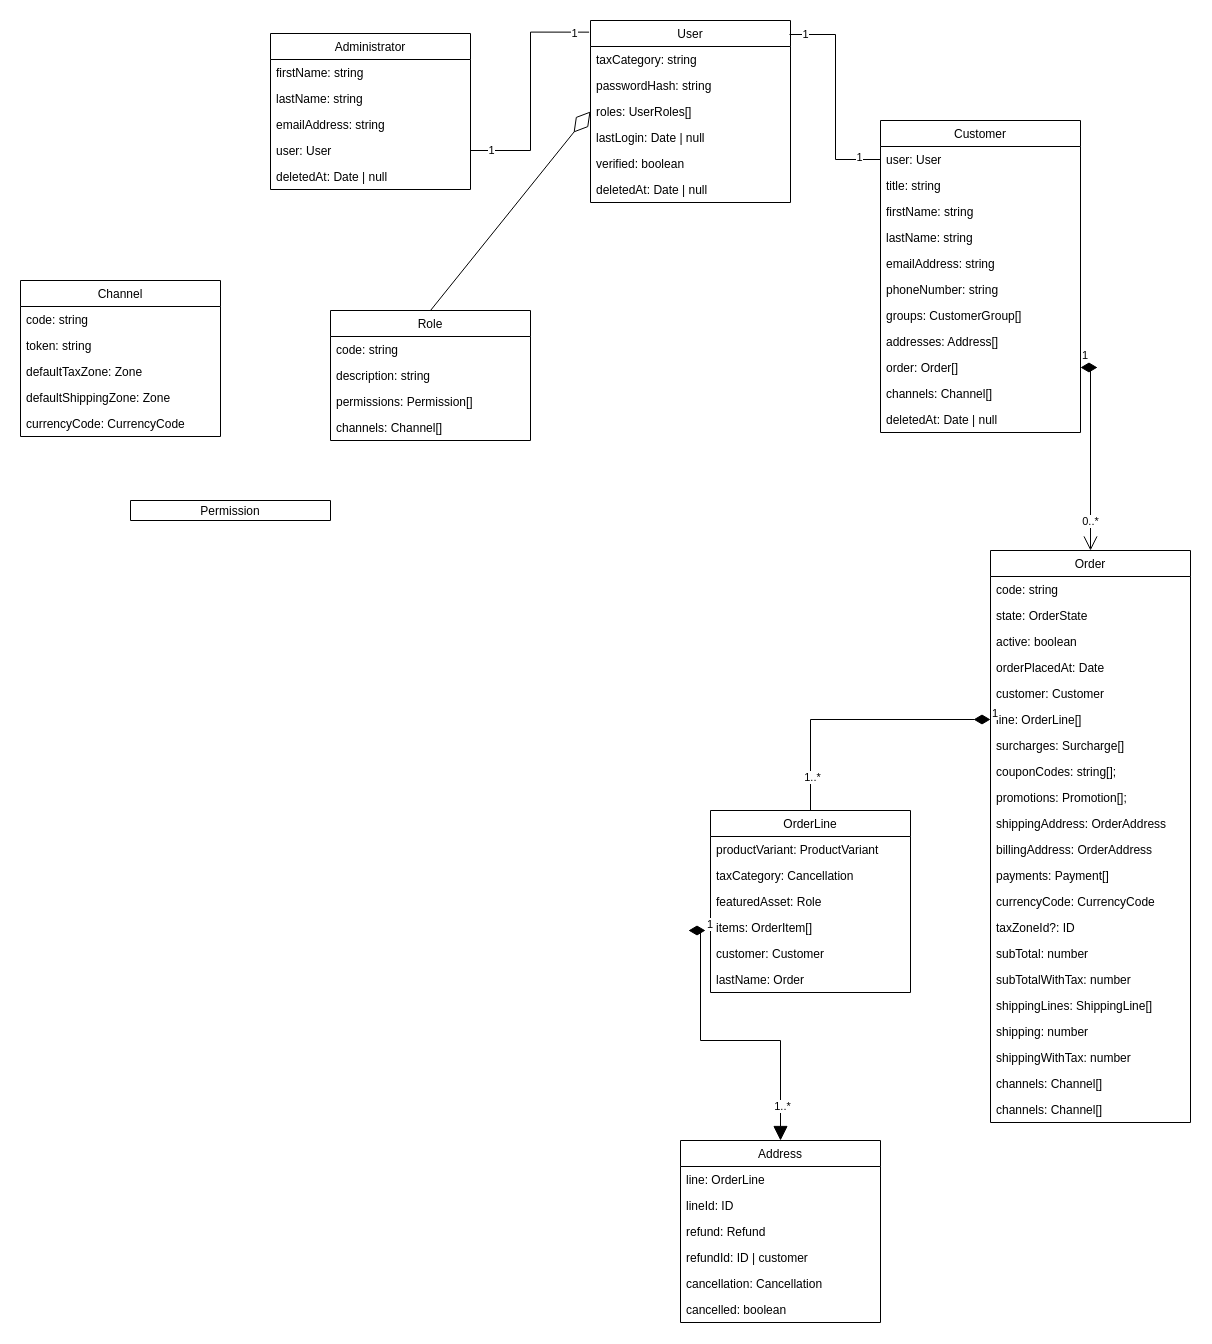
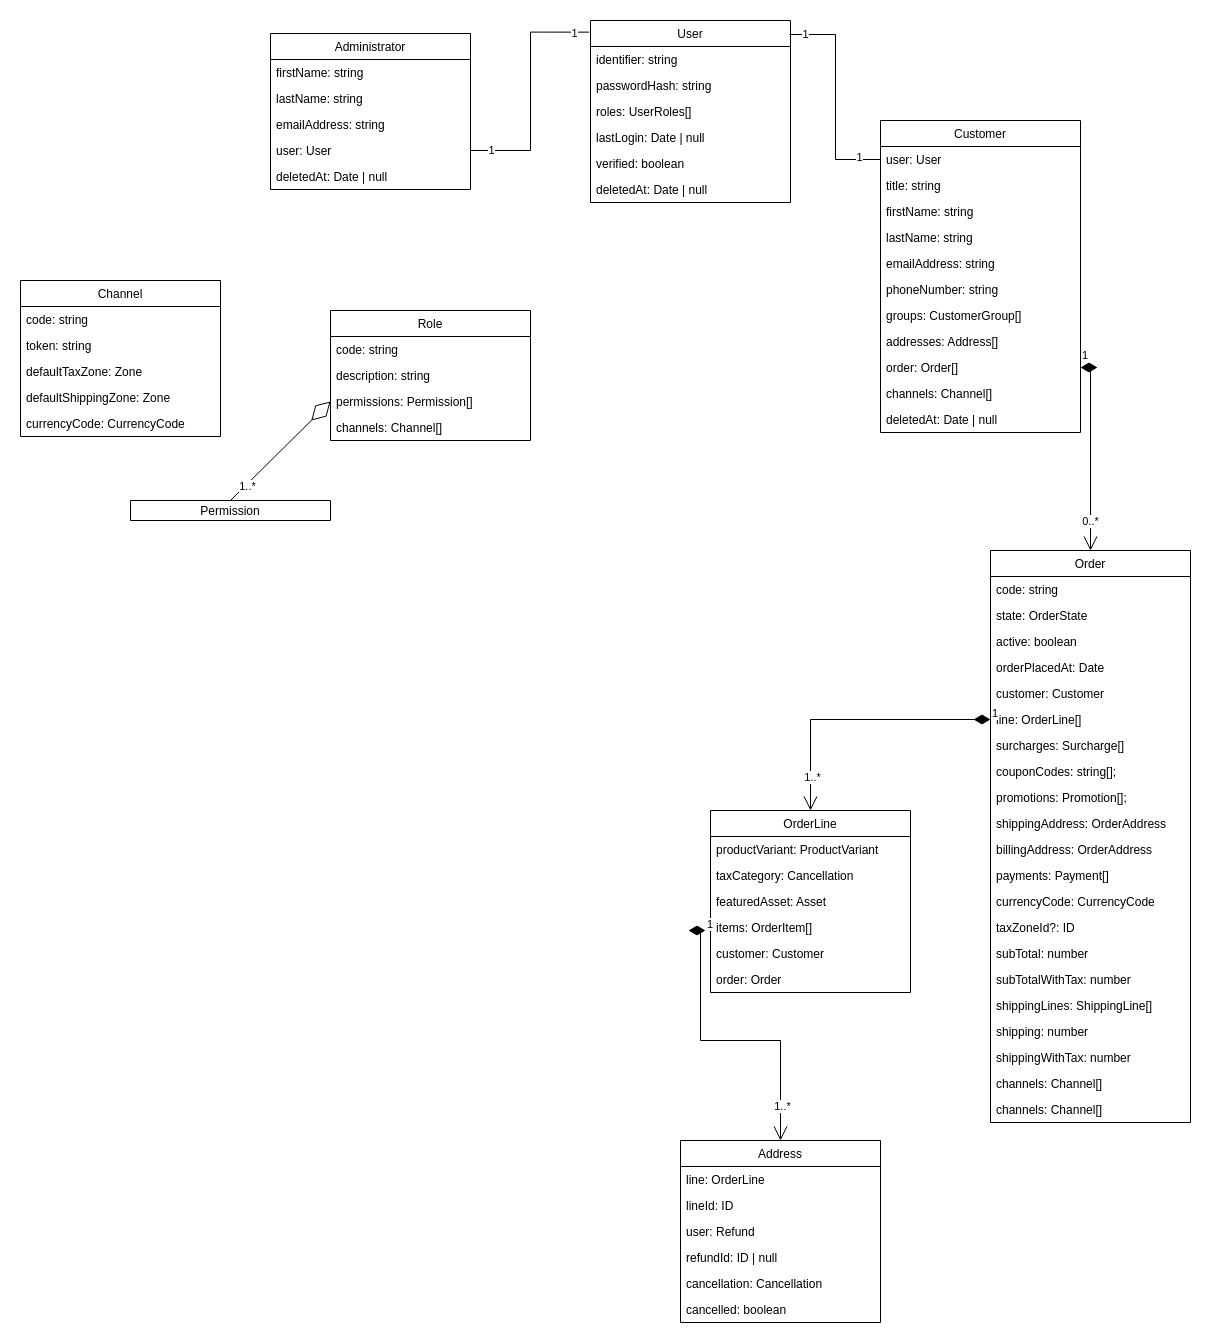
(655, 60) -> (647, 60)
(503, 220) -> none
none -> (281, 451)
(811, 805) -> (811, 805)
(775, 902) -> (780, 902)
(762, 980) -> (753, 980)
(781, 1125) -> (781, 1130)
(730, 1232) -> (723, 1232)
(755, 1258) -> (739, 1258)
